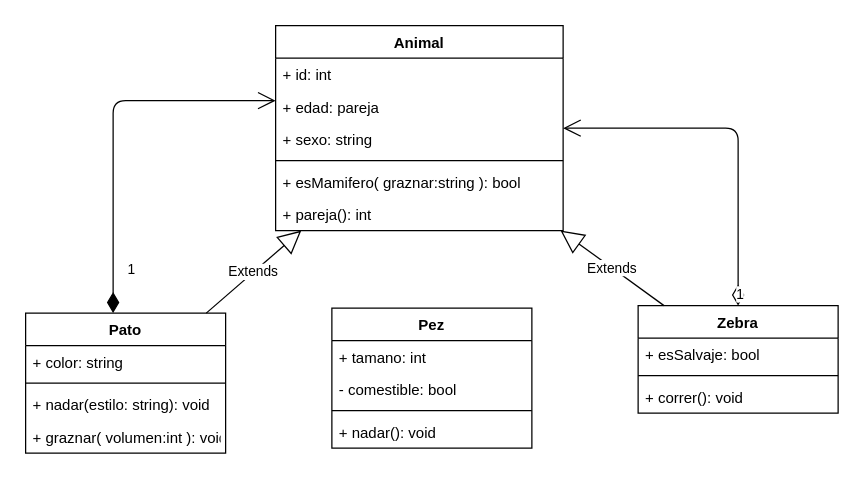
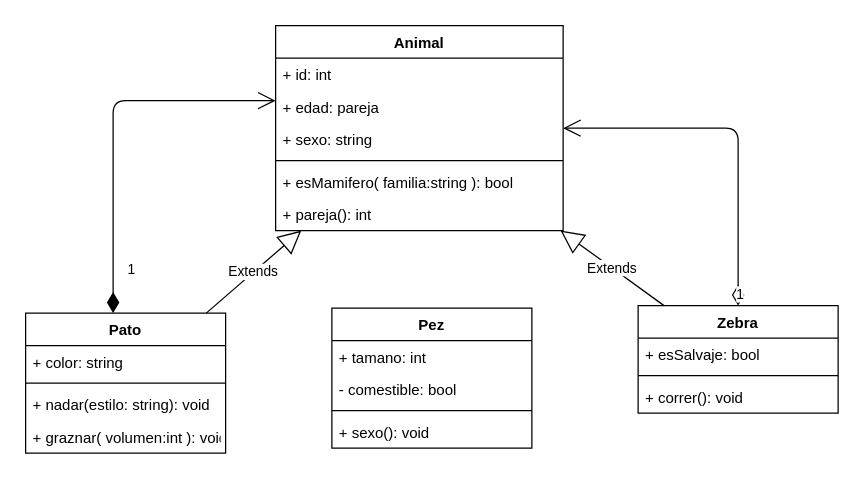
(416, 183) -> (410, 183)
(394, 433) -> (390, 433)
